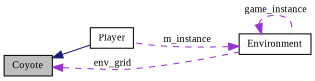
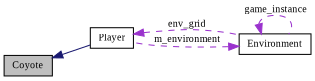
(186, 40) -> (186, 40)
(152, 67) -> (191, 30)
